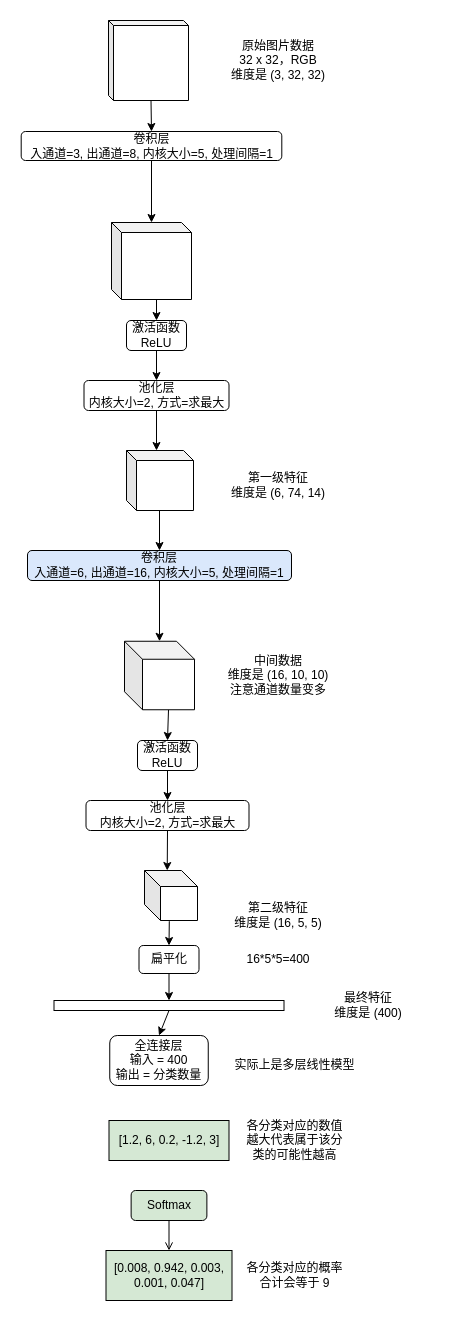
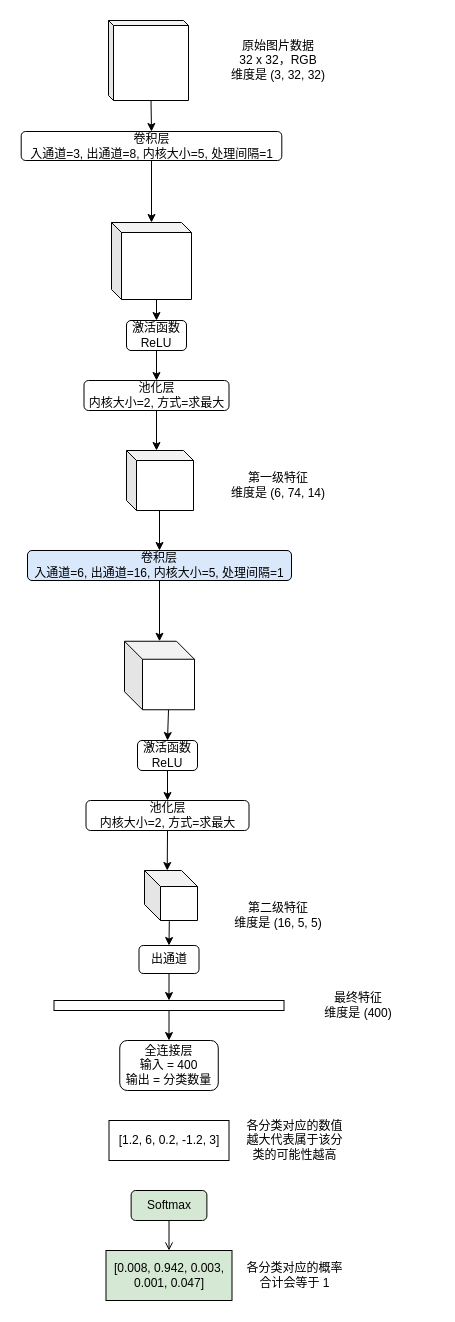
(279, 676) -> none
(170, 960) -> (170, 960)
(279, 960) -> none
(369, 1006) -> (359, 1006)
(159, 1061) -> (169, 1066)
(295, 1066) -> none
(169, 1141) -> (169, 1141)
(295, 1276) -> (295, 1276)
